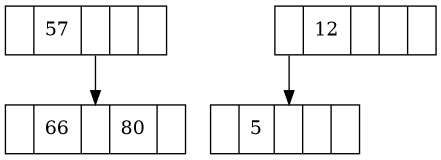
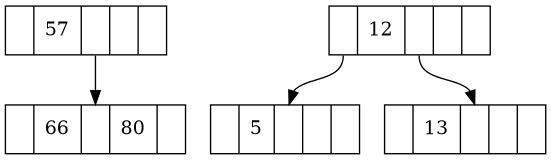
none -> (465, 129)
